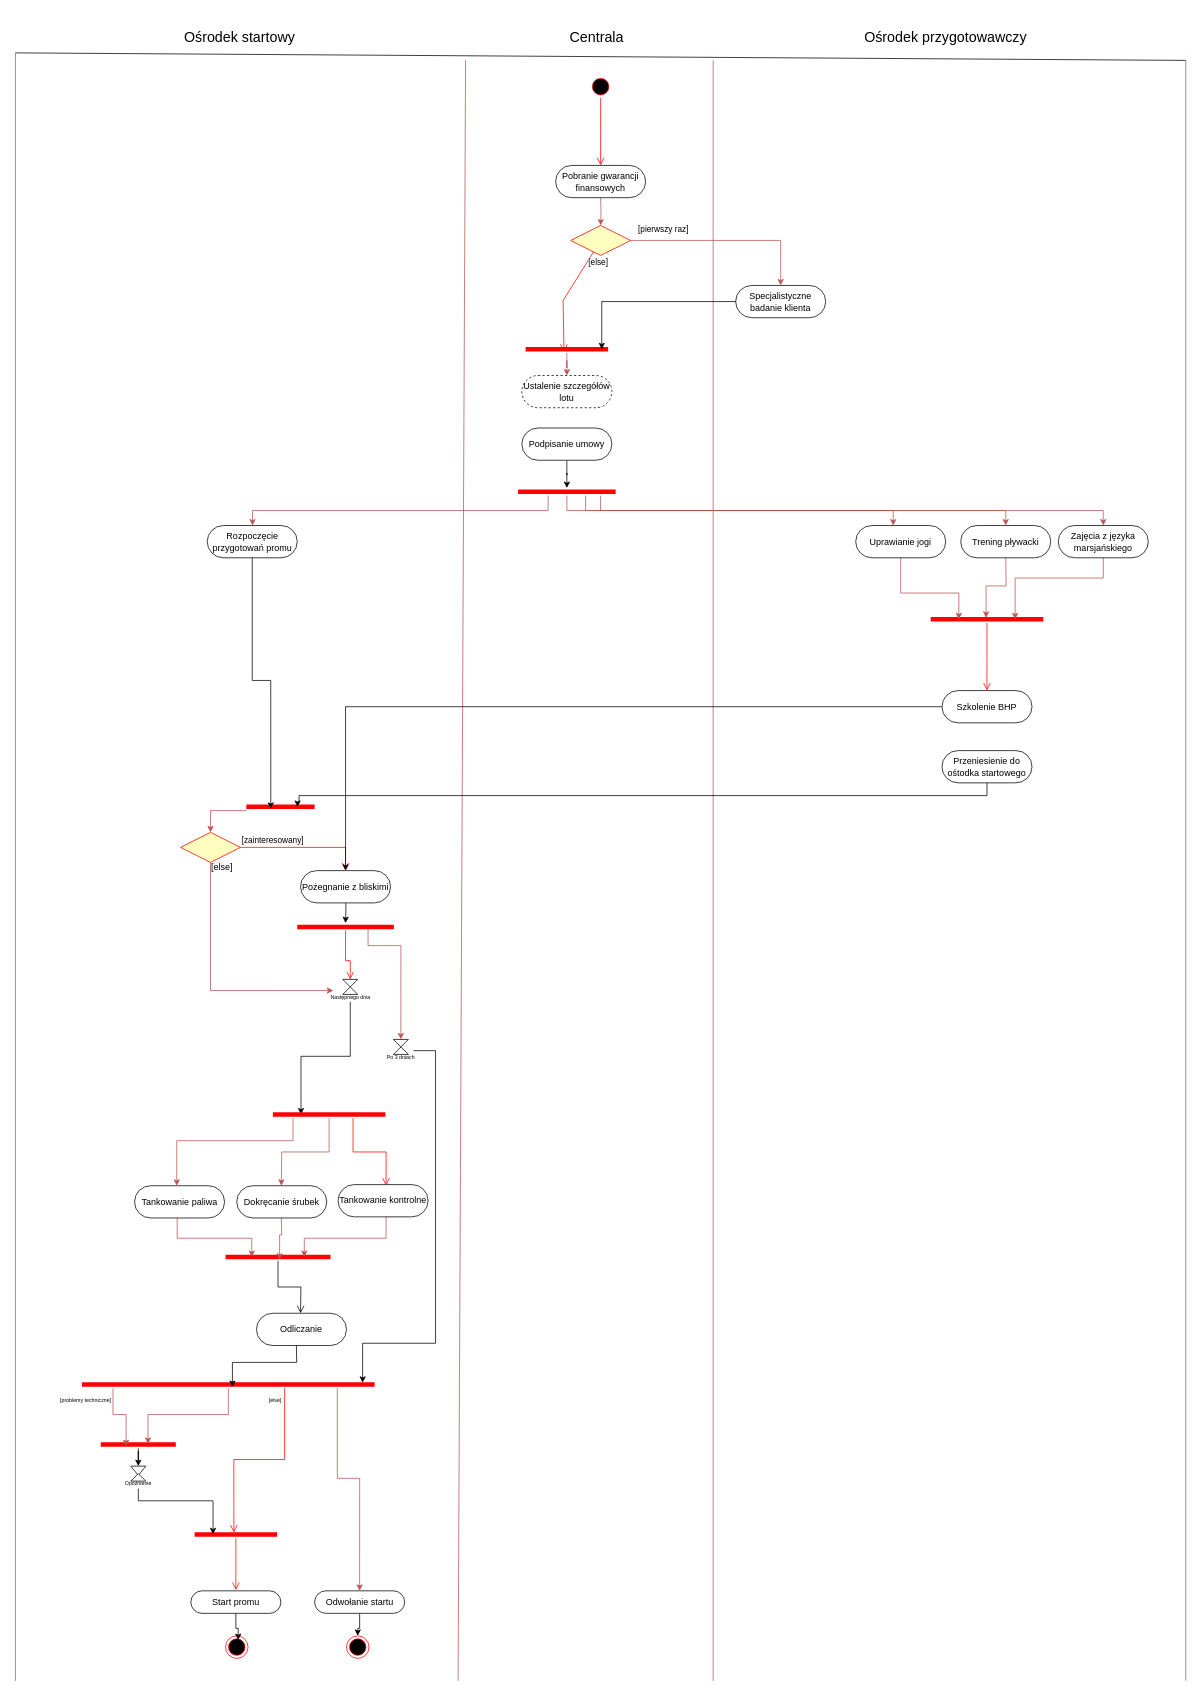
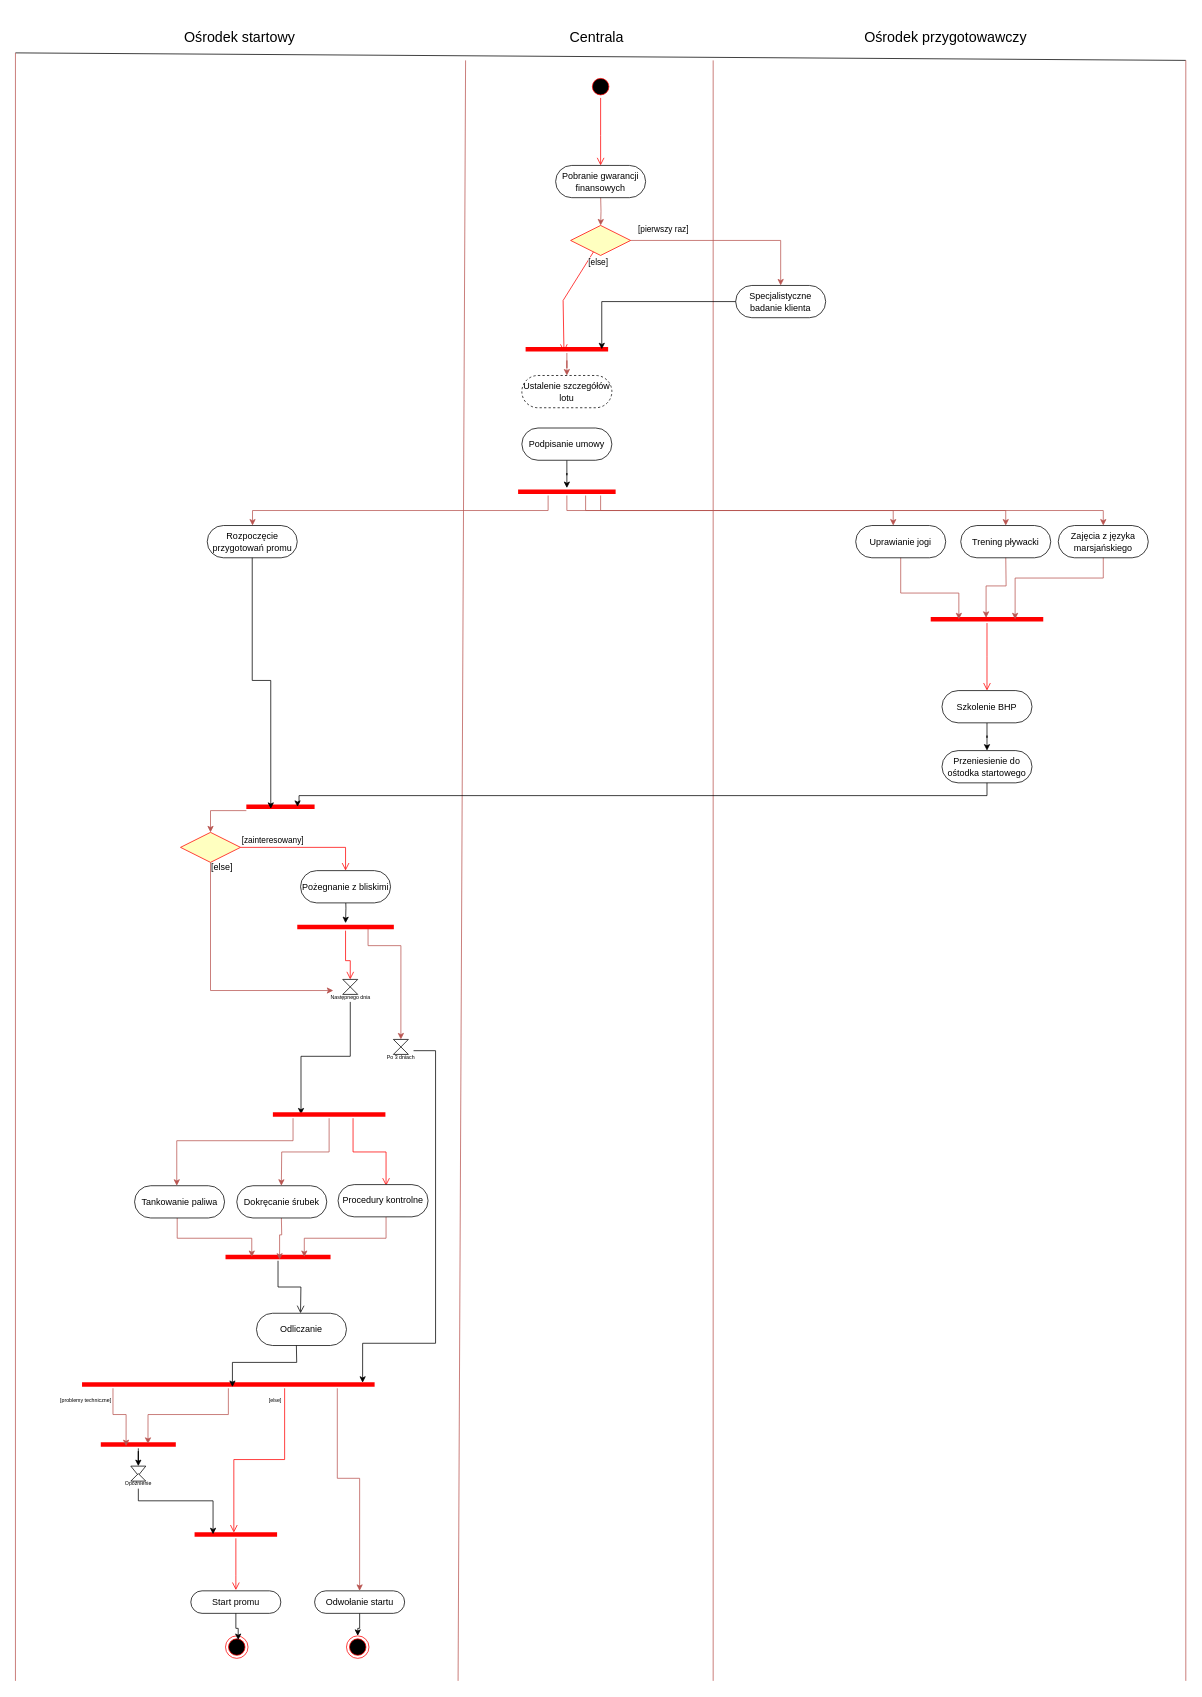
(574, 707) -> (987, 736)
(383, 1200) -> (383, 1200)
